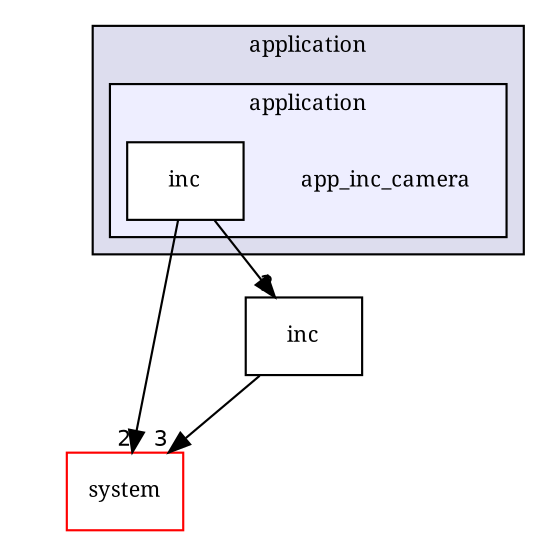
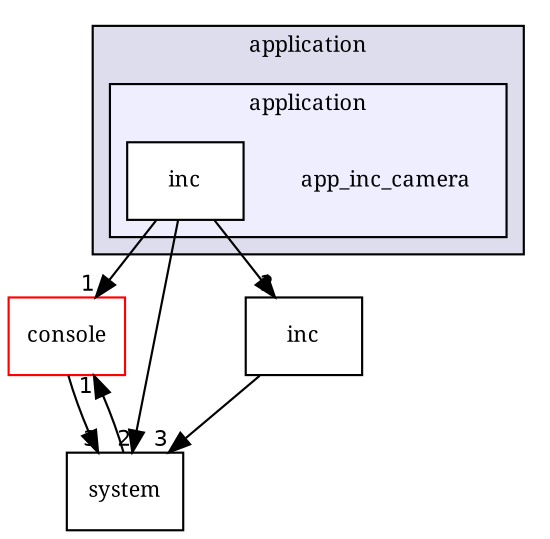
none -> (67, 336)
(125, 491) -> (125, 491)
